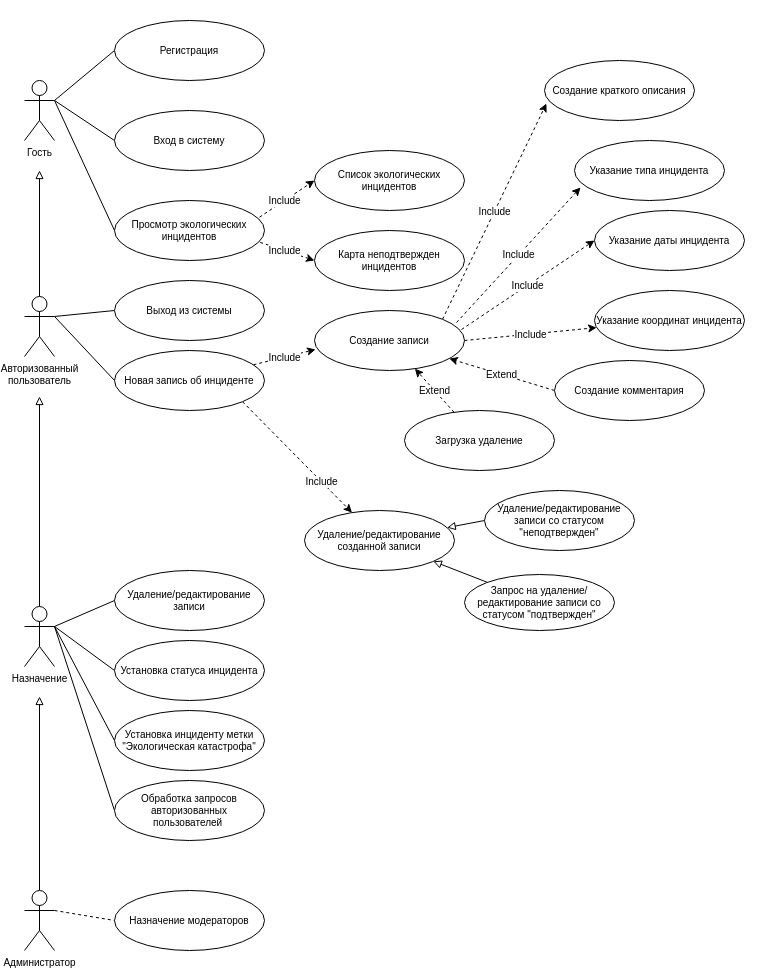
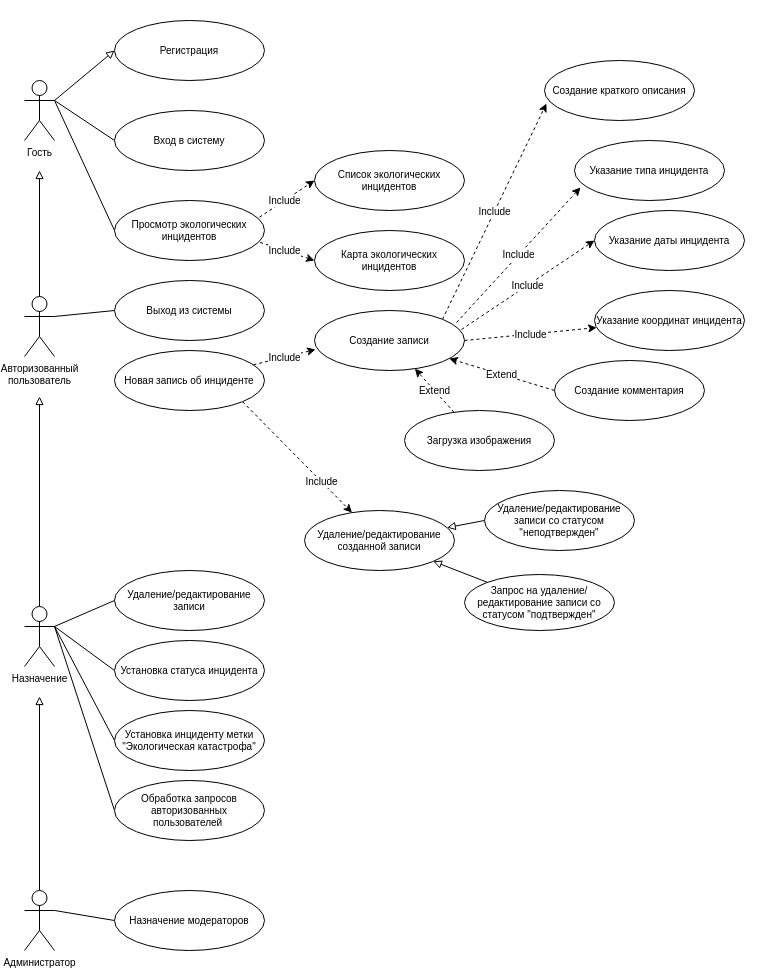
(110, 54) -> (107, 57)
(390, 261) -> (390, 261)
(85, 349) -> none
(480, 441) -> (480, 441)
(85, 915) -> (85, 915)
